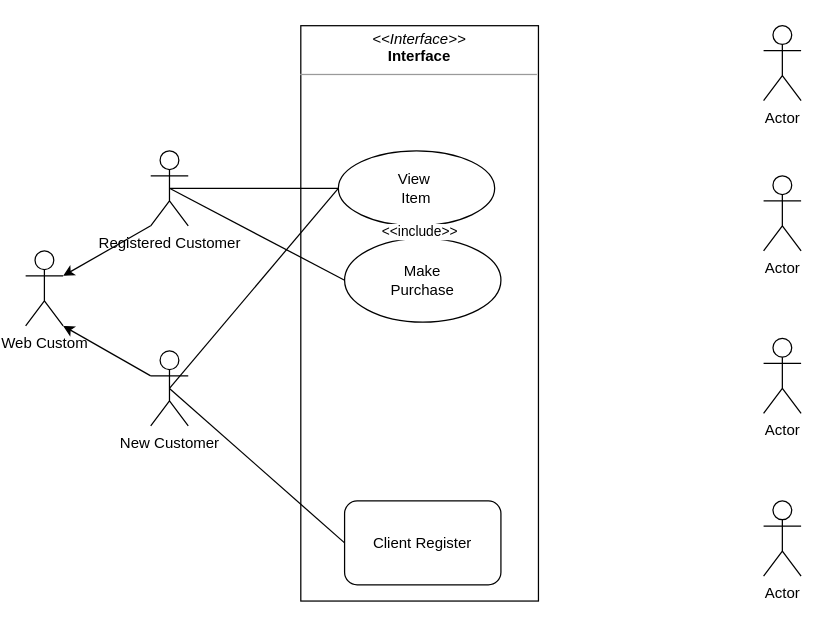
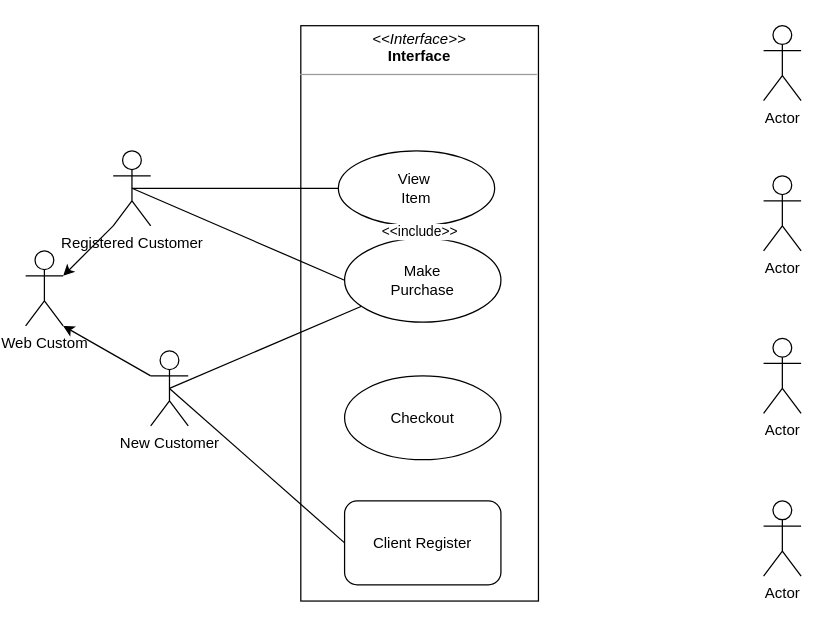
(169, 188) -> (132, 188)
(253, 289) -> (274, 344)
none -> (423, 418)
